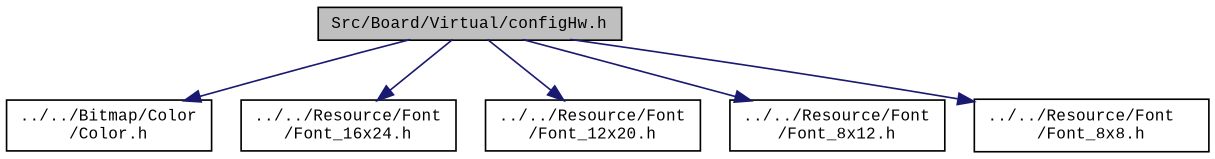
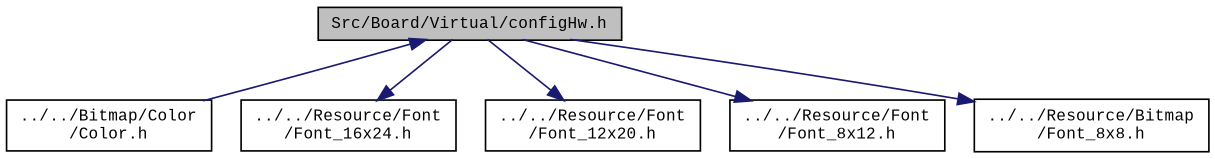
(305, 67) -> (307, 73)
(1092, 125) -> (1092, 125)
